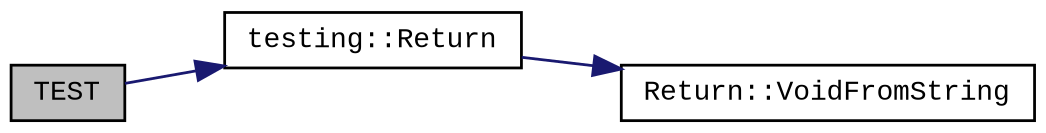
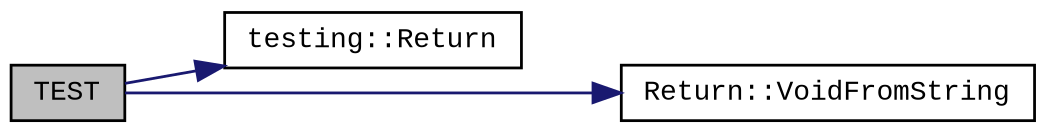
(558, 62) -> (359, 93)
